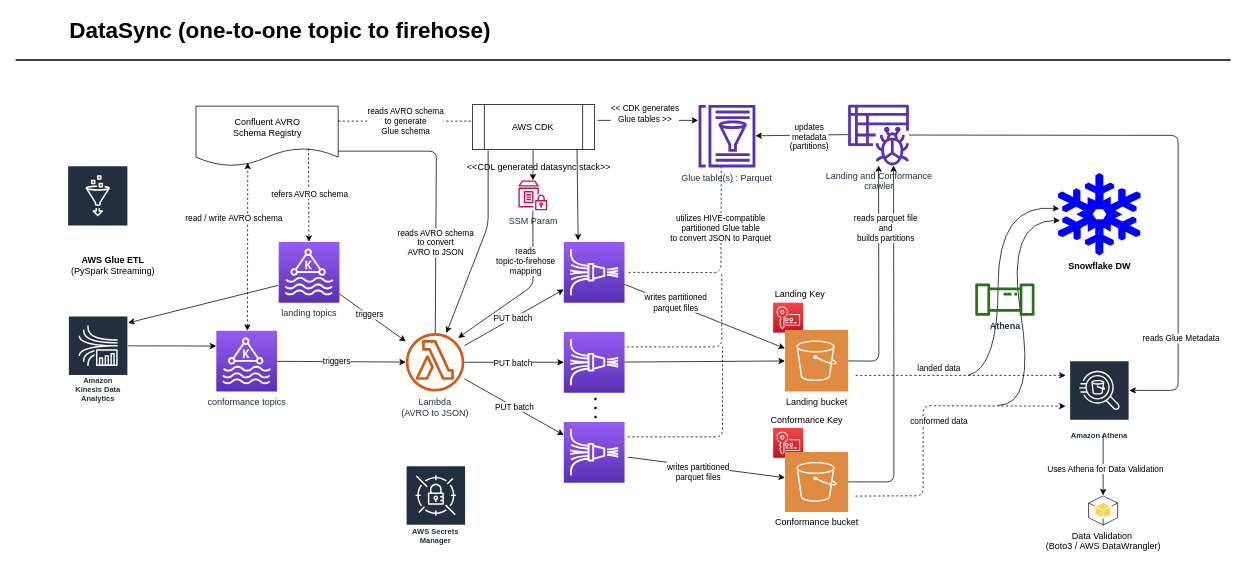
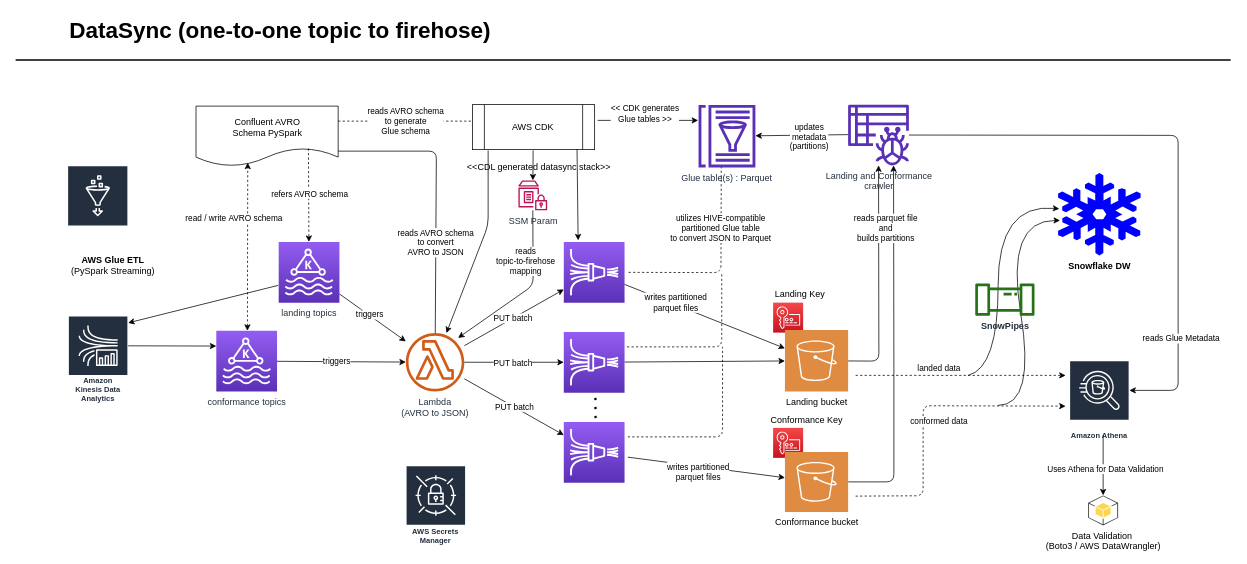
(267, 127) -> (267, 127)
(1005, 327) -> (1005, 327)
